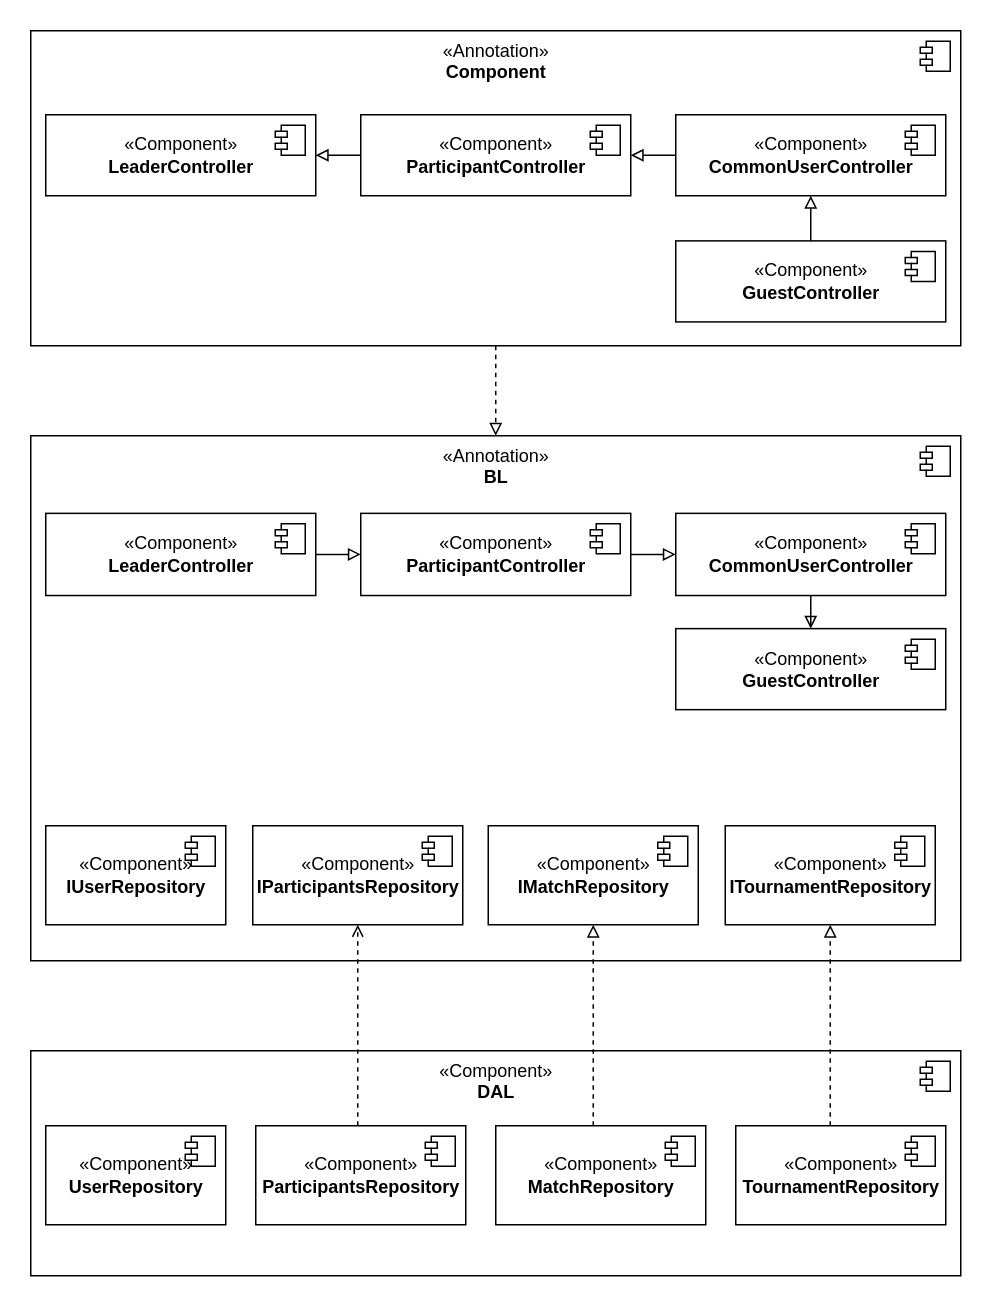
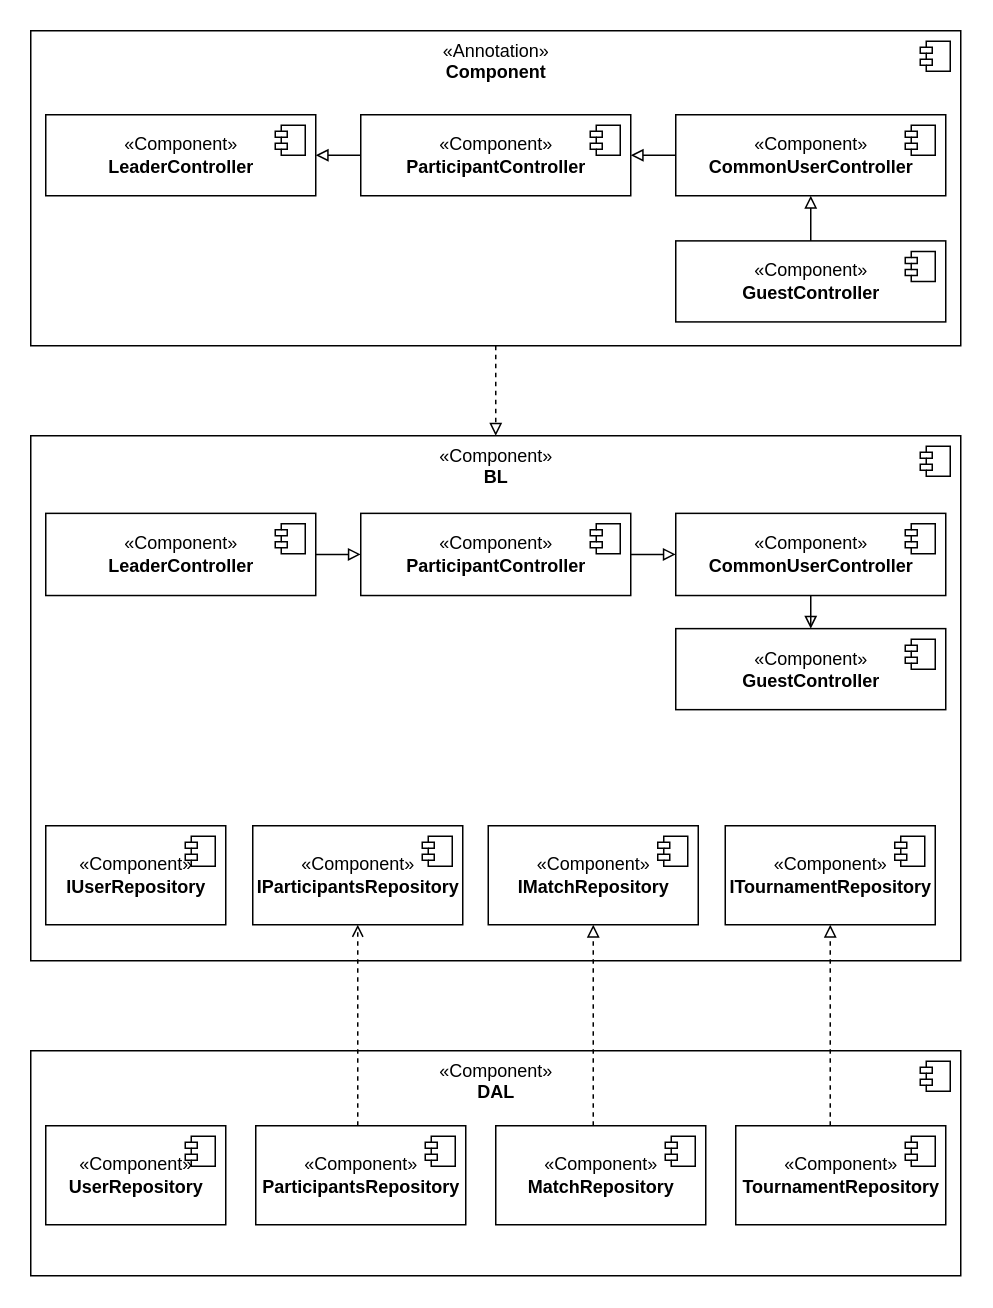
(497, 468) -> (497, 468)
